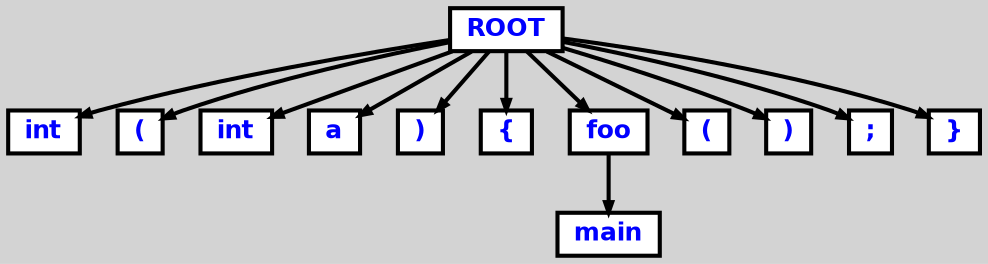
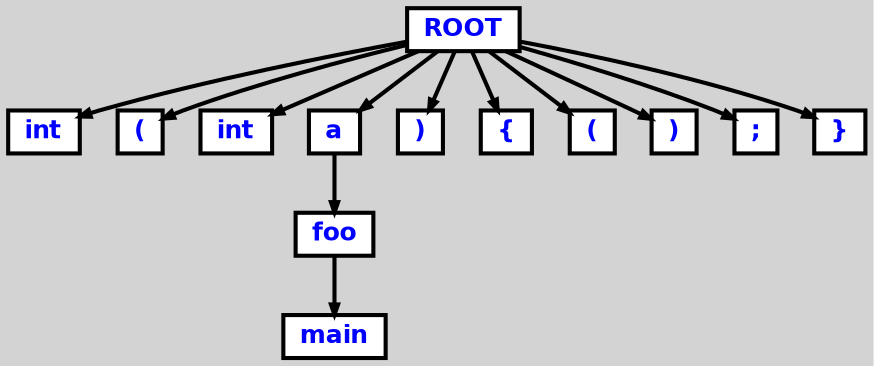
(554, 77) -> (334, 178)
